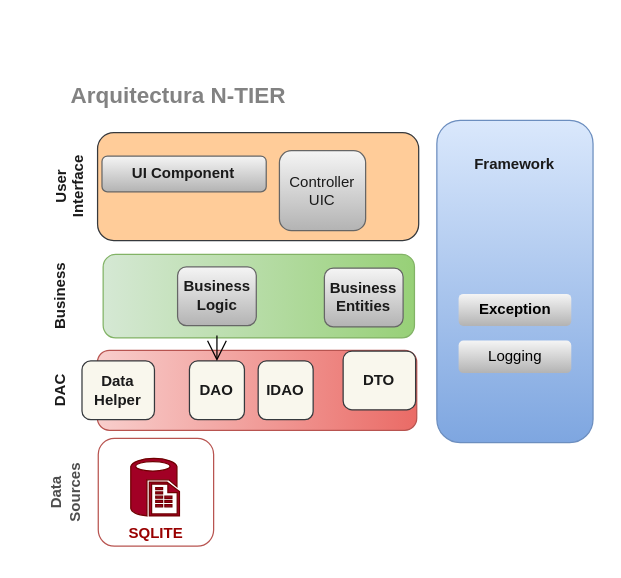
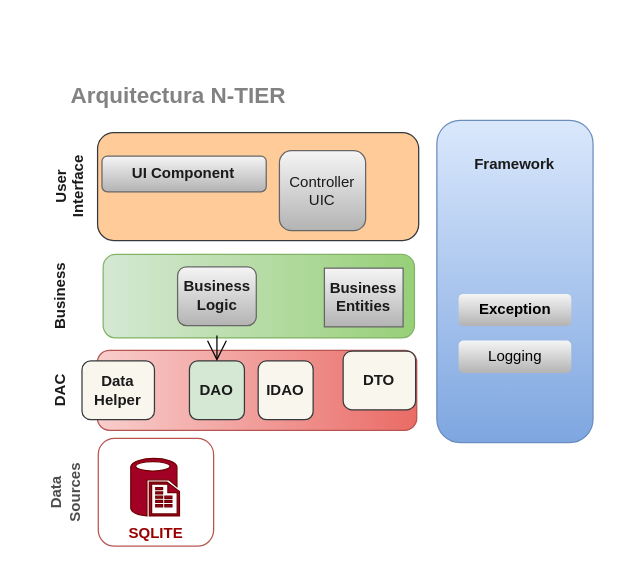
(364, 297) -> (364, 297)
(217, 390) -> (217, 390)
